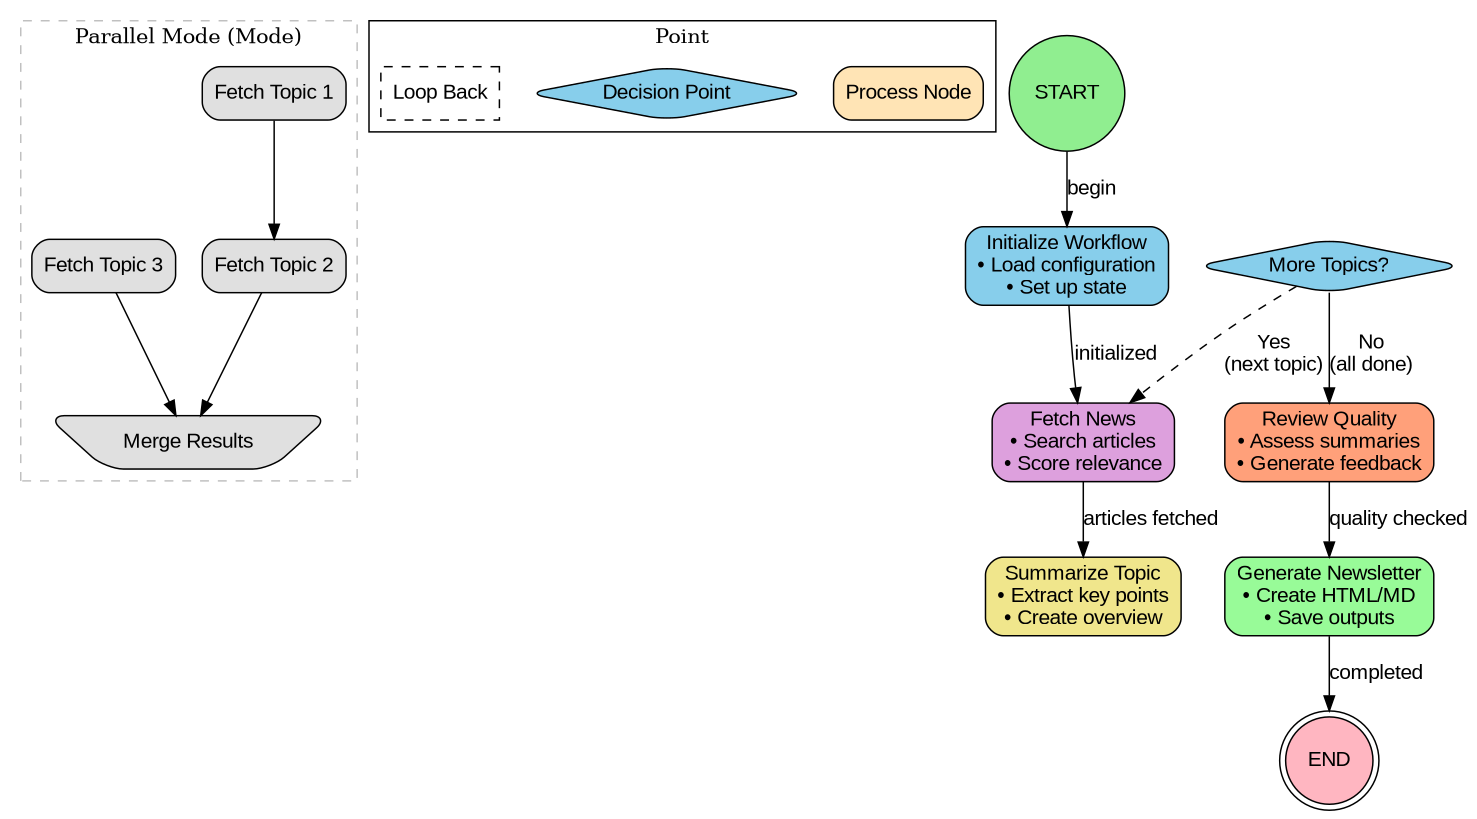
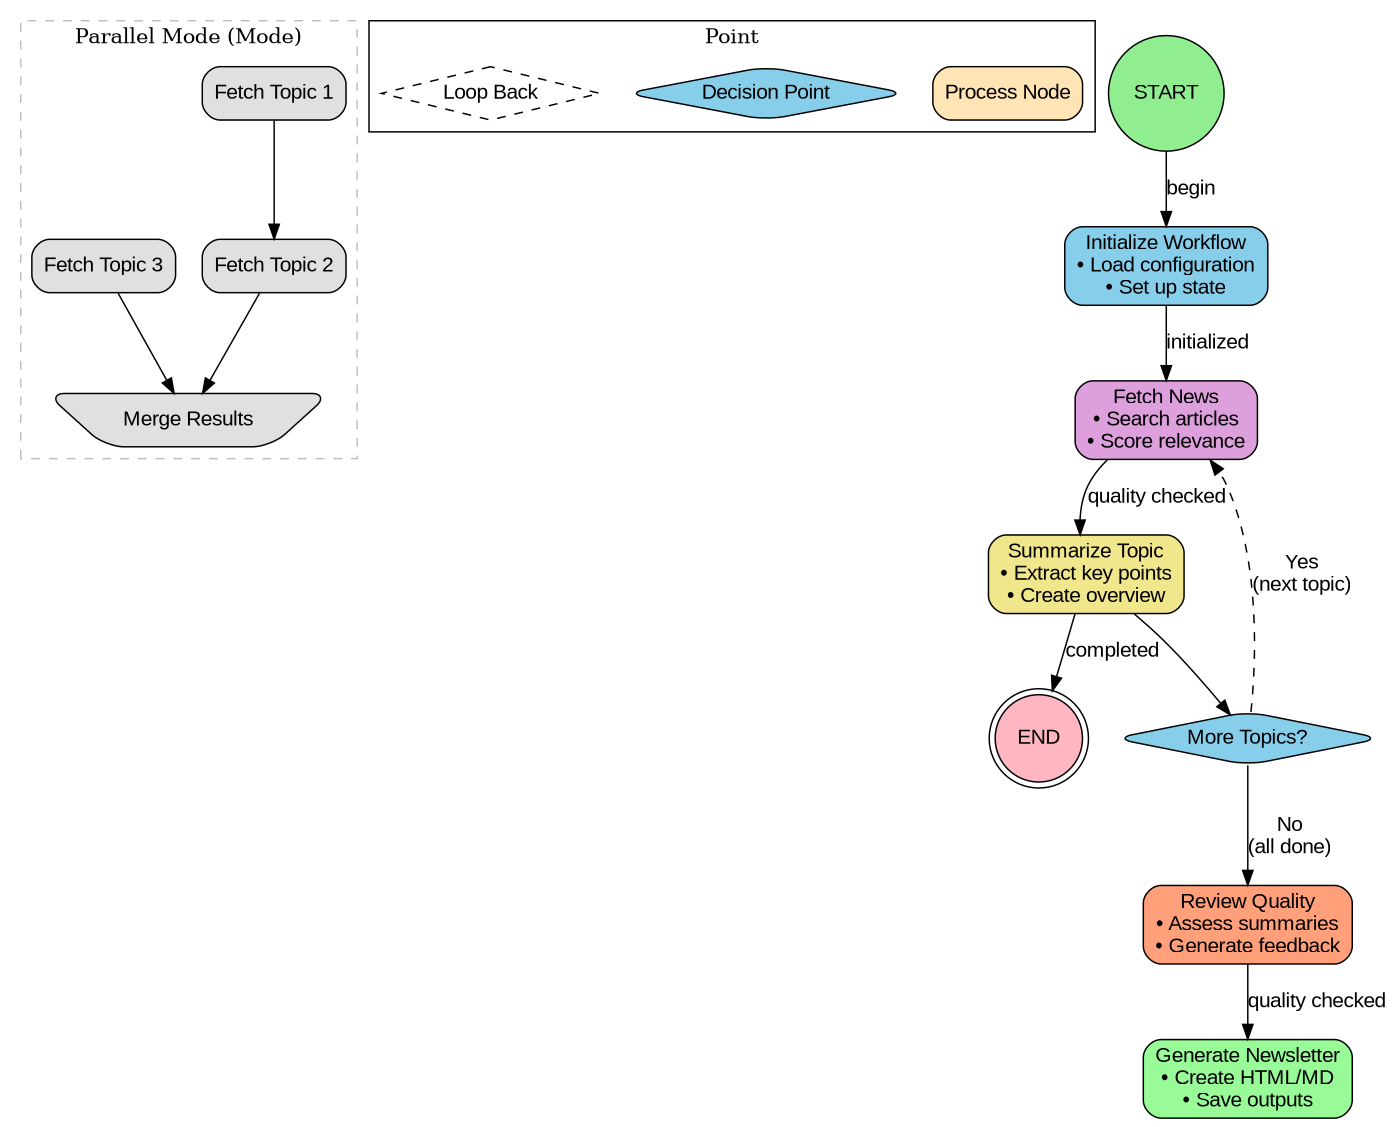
(440, 93) -> (491, 93)
(1151, 519) -> (1157, 497)
none -> (1179, 657)
(1329, 666) -> (1066, 645)
